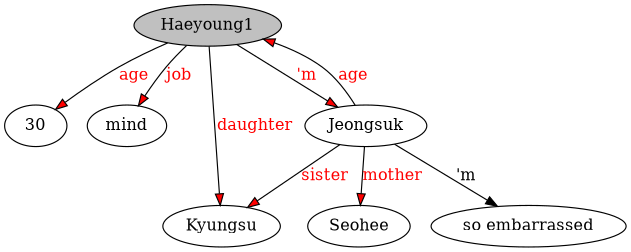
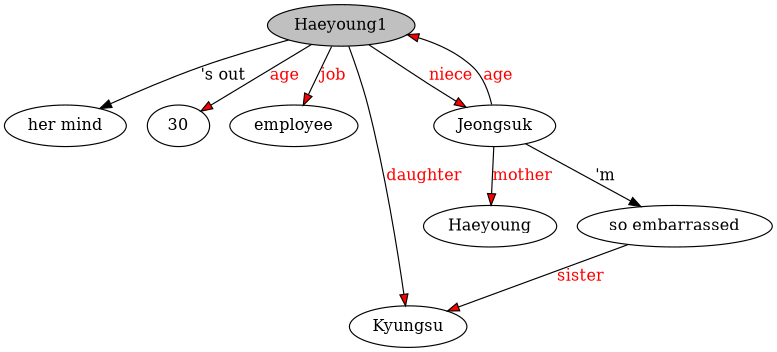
(307, 76) -> (451, 76)
none -> (65, 126)
(127, 126) -> (294, 126)
(298, 173) -> (543, 276)
(359, 226) -> (490, 226)
